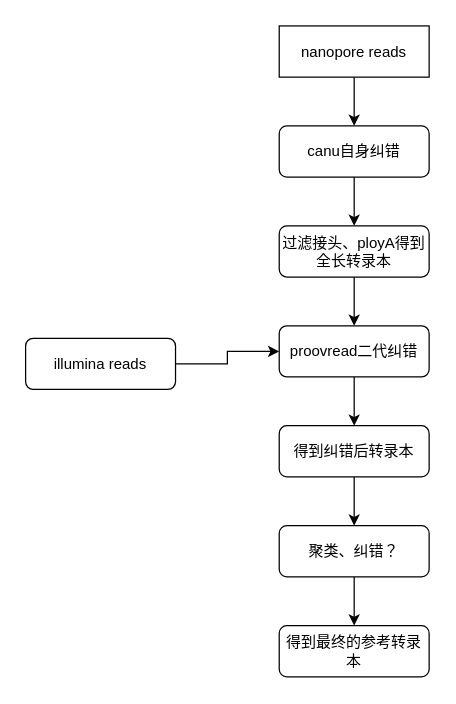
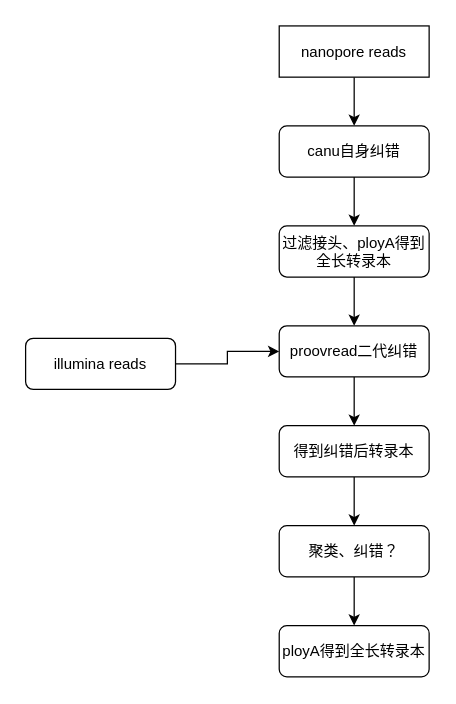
(354, 652) -> (354, 652)
